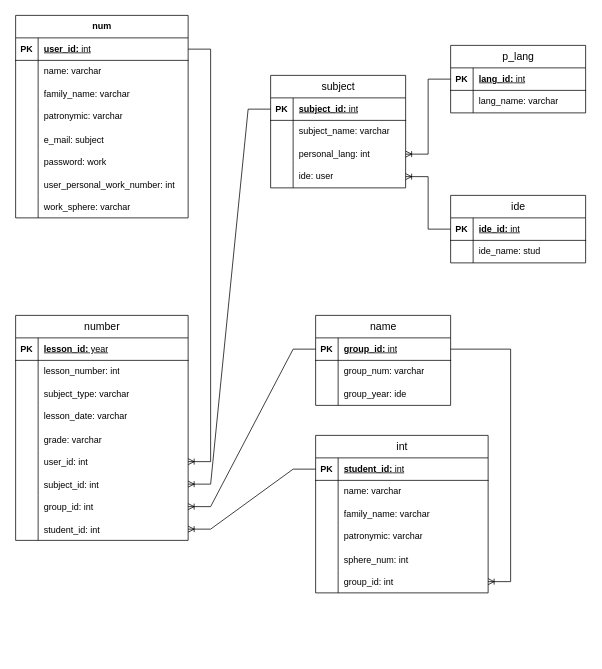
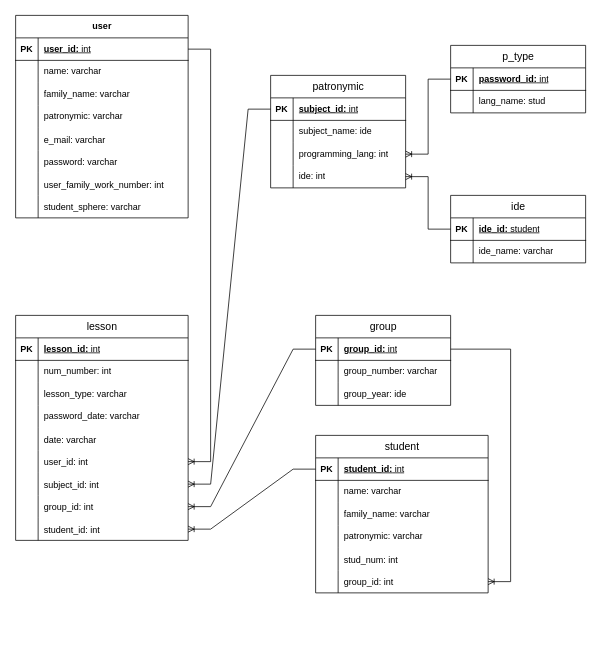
(102, 27) -> (102, 27)
(518, 57) -> (518, 57)
(504, 79) -> (516, 79)
(338, 87) -> (338, 87)
(521, 102) -> (513, 102)
(349, 132) -> (338, 132)
(77, 140) -> (77, 140)
(338, 154) -> (346, 154)
(76, 162) -> (84, 162)
(318, 177) -> (314, 177)
(114, 185) -> (108, 185)
(92, 207) -> (99, 207)
(502, 229) -> (513, 229)
(511, 252) -> (518, 252)
(102, 327) -> (102, 327)
(383, 327) -> (383, 327)
(78, 349) -> (74, 349)
(85, 372) -> (78, 372)
(387, 372) -> (394, 372)
(94, 394) -> (91, 394)
(91, 417) -> (97, 417)
(76, 440) -> (74, 440)
(402, 447) -> (402, 447)
(378, 560) -> (373, 560)
